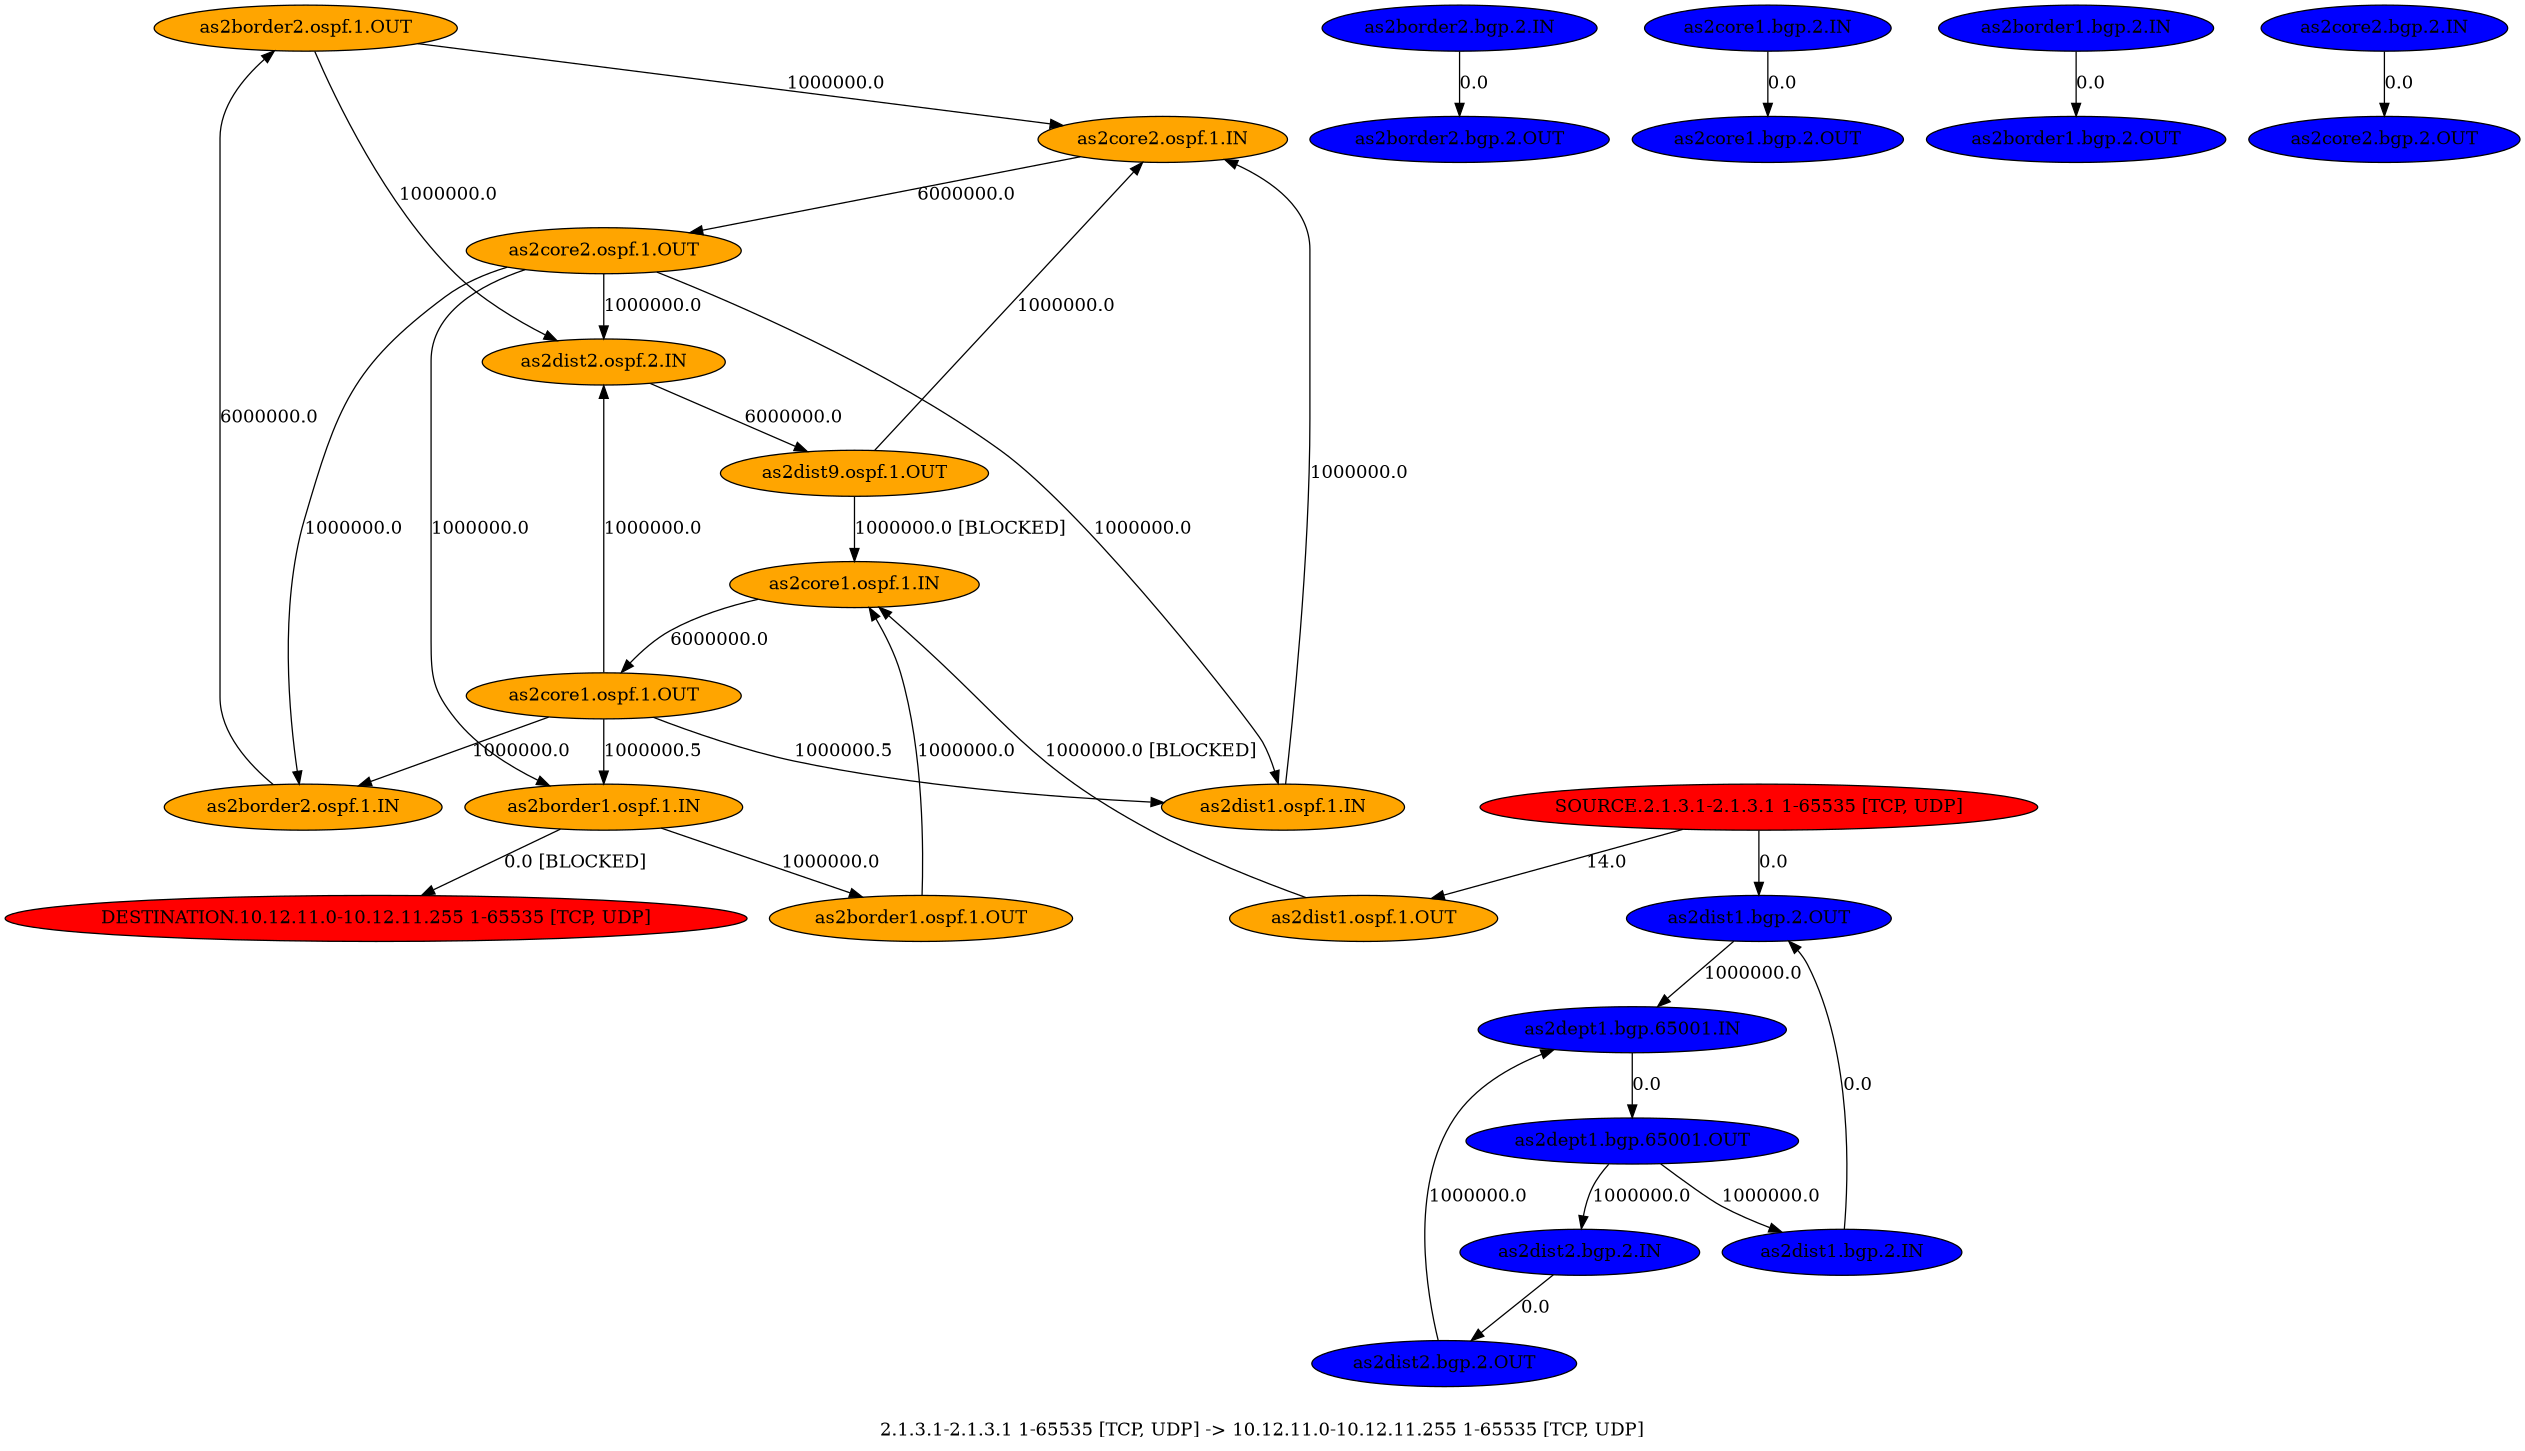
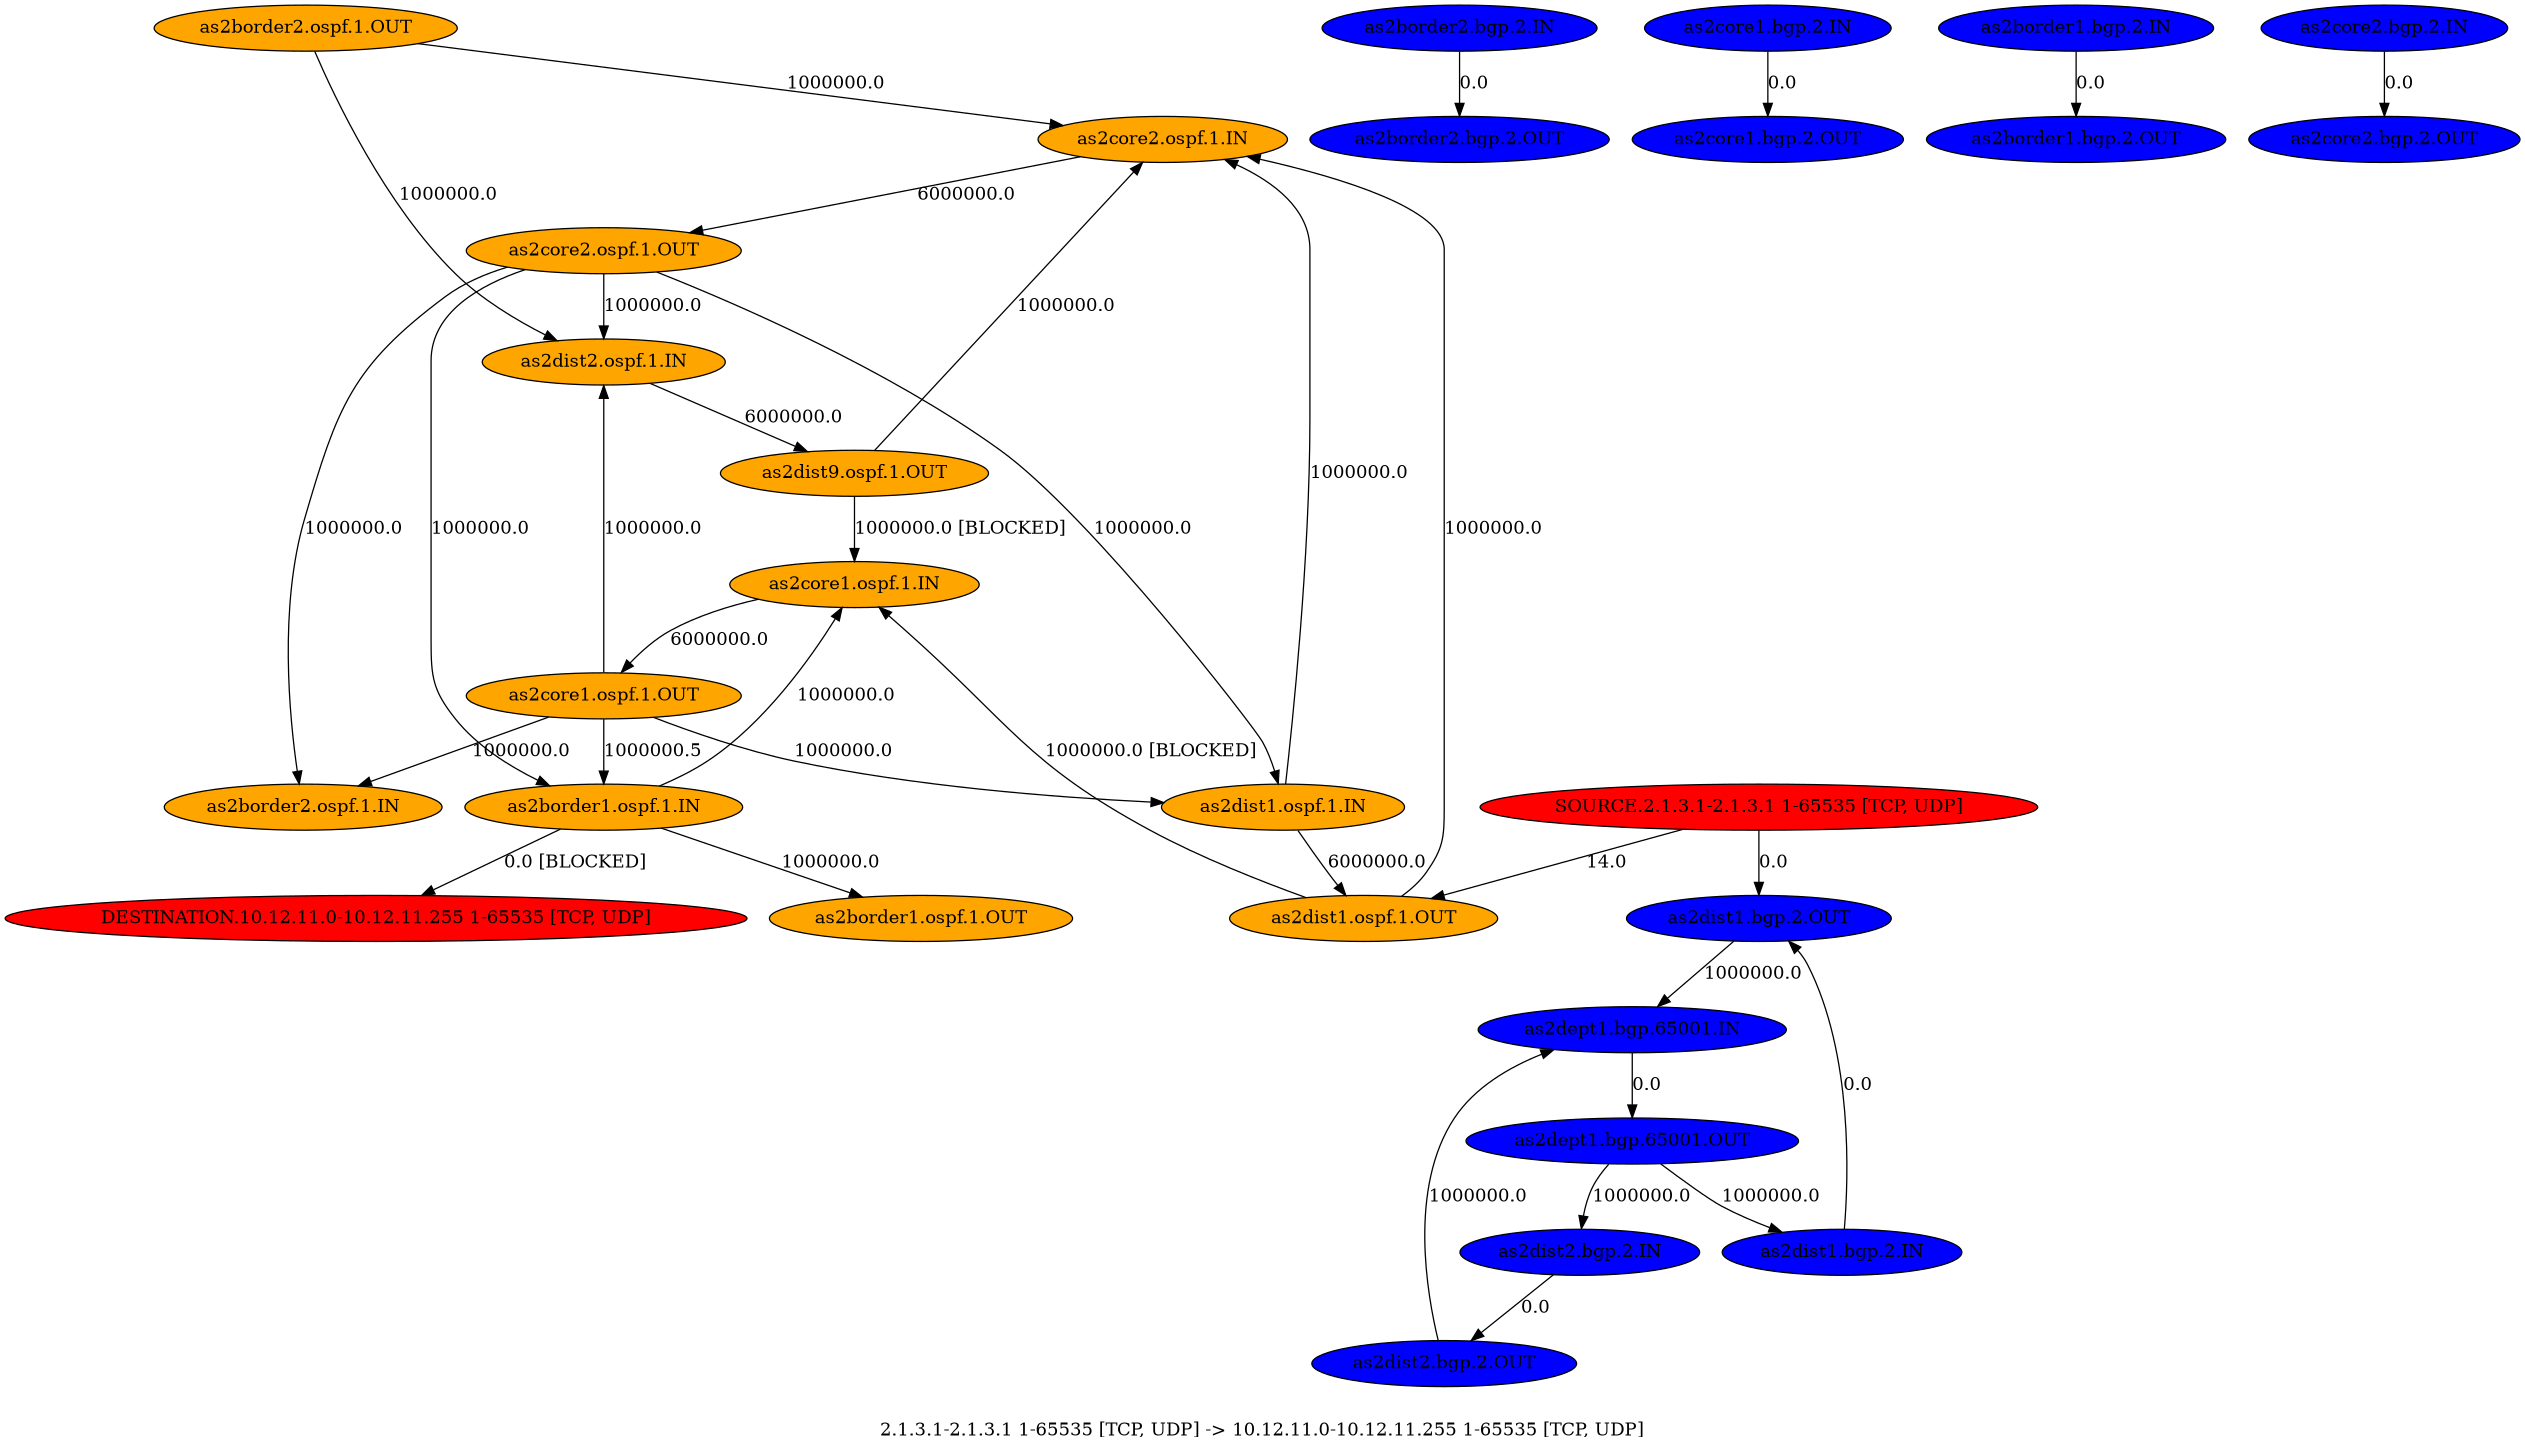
(604, 362) -> (604, 362)
(220, 424) -> none
none -> (1444, 473)
(844, 752) -> (844, 752)
(916, 754) -> (760, 716)
none -> (1317, 858)
